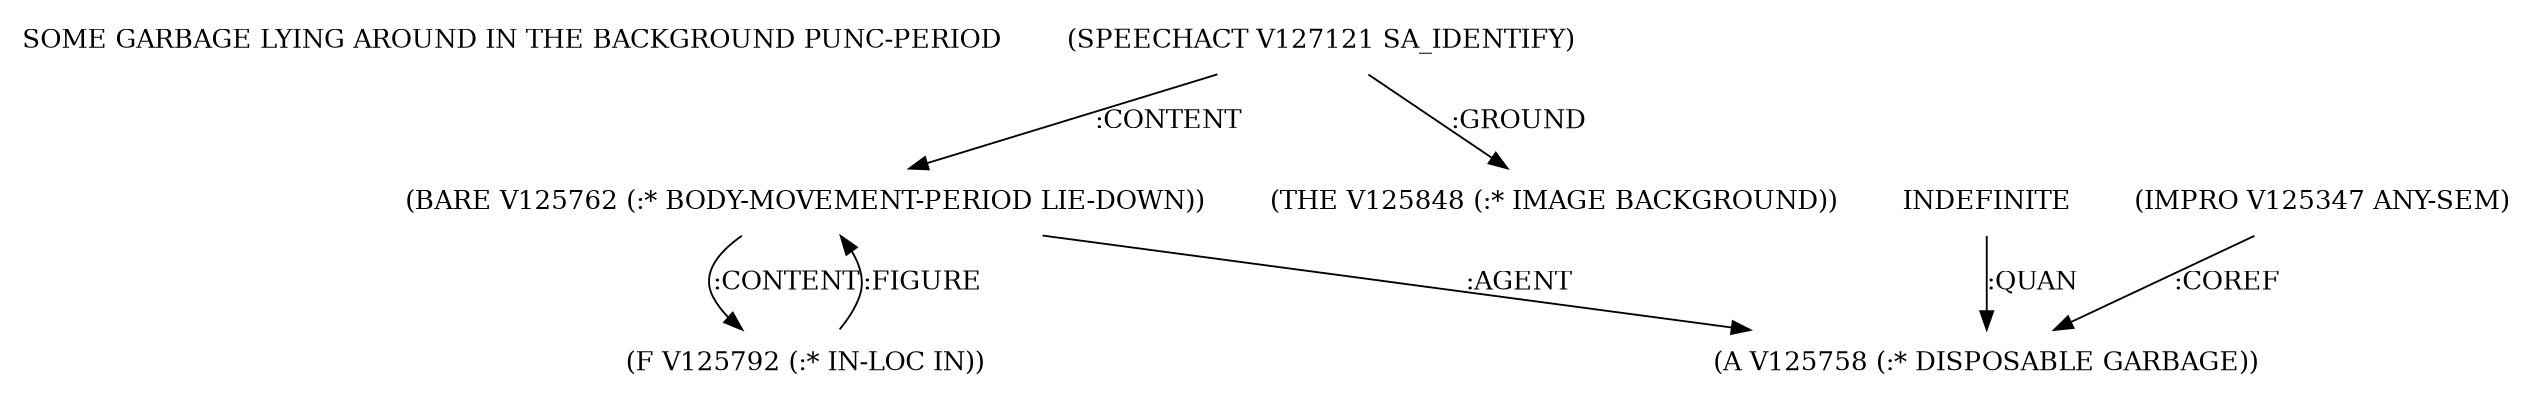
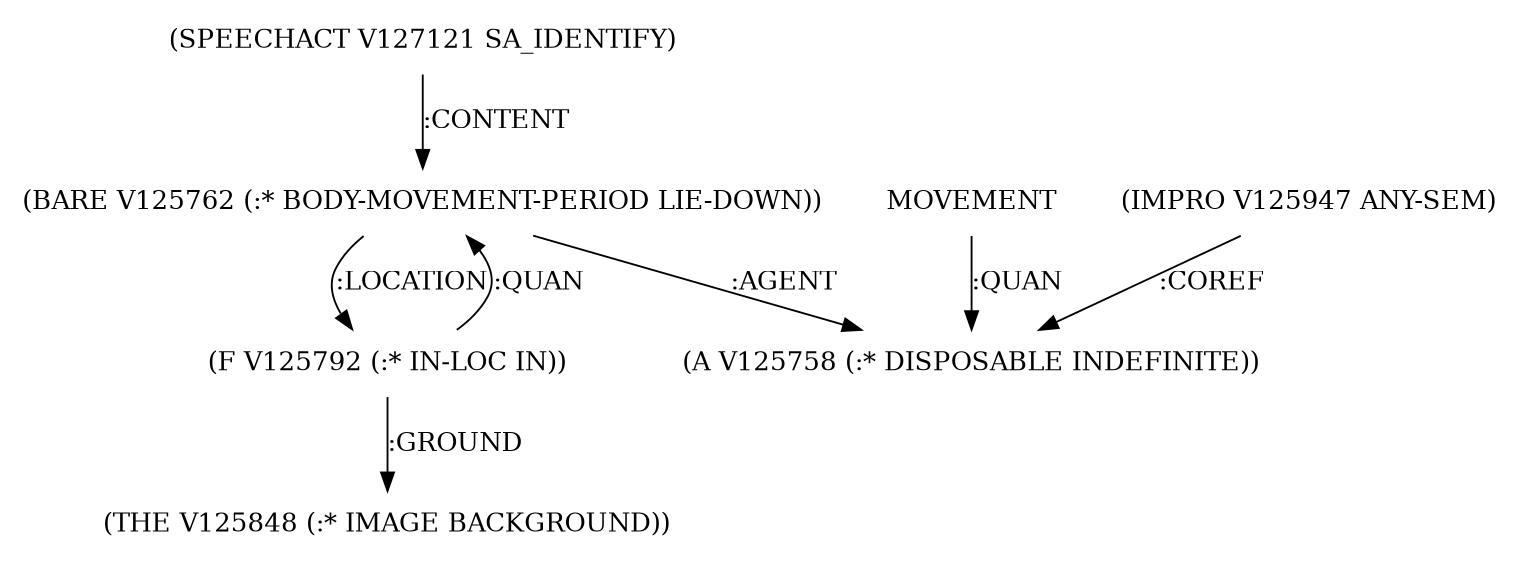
(513, 41) -> none
(1430, 116) -> (388, 435)
(1987, 202) -> (972, 202)
(2322, 202) -> (1309, 202)
(786, 283) -> (412, 283)
(922, 283) -> (539, 283)
(1987, 363) -> (972, 363)
